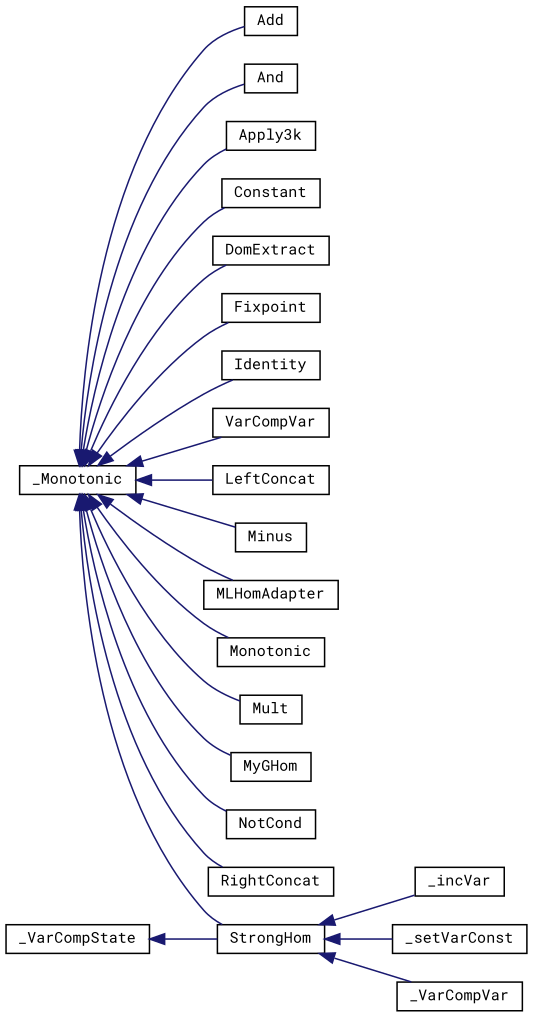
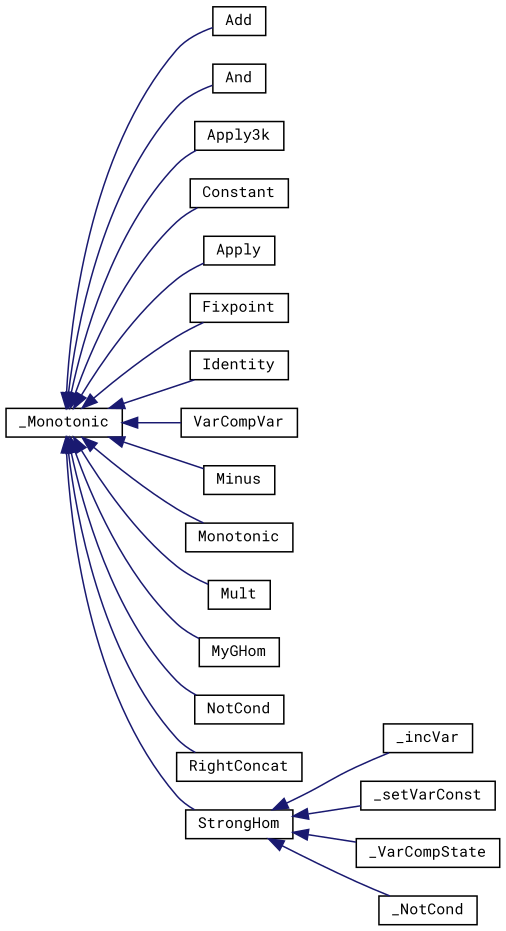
(271, 251) -> (239, 251)
(271, 480) -> none
(271, 595) -> none
(191, 939) -> (332, 838)
(460, 996) -> (428, 910)
